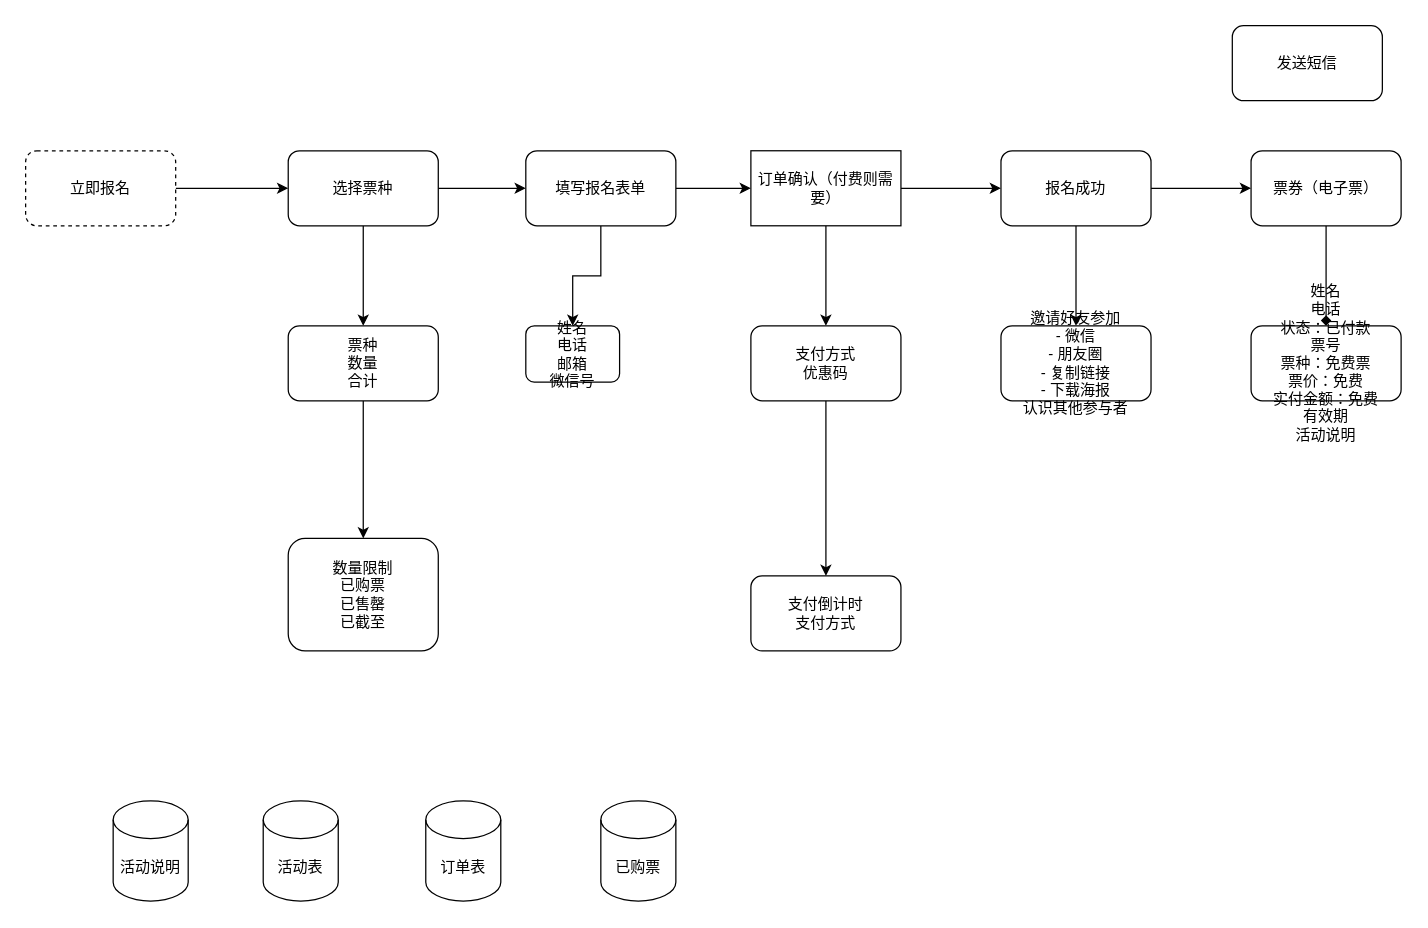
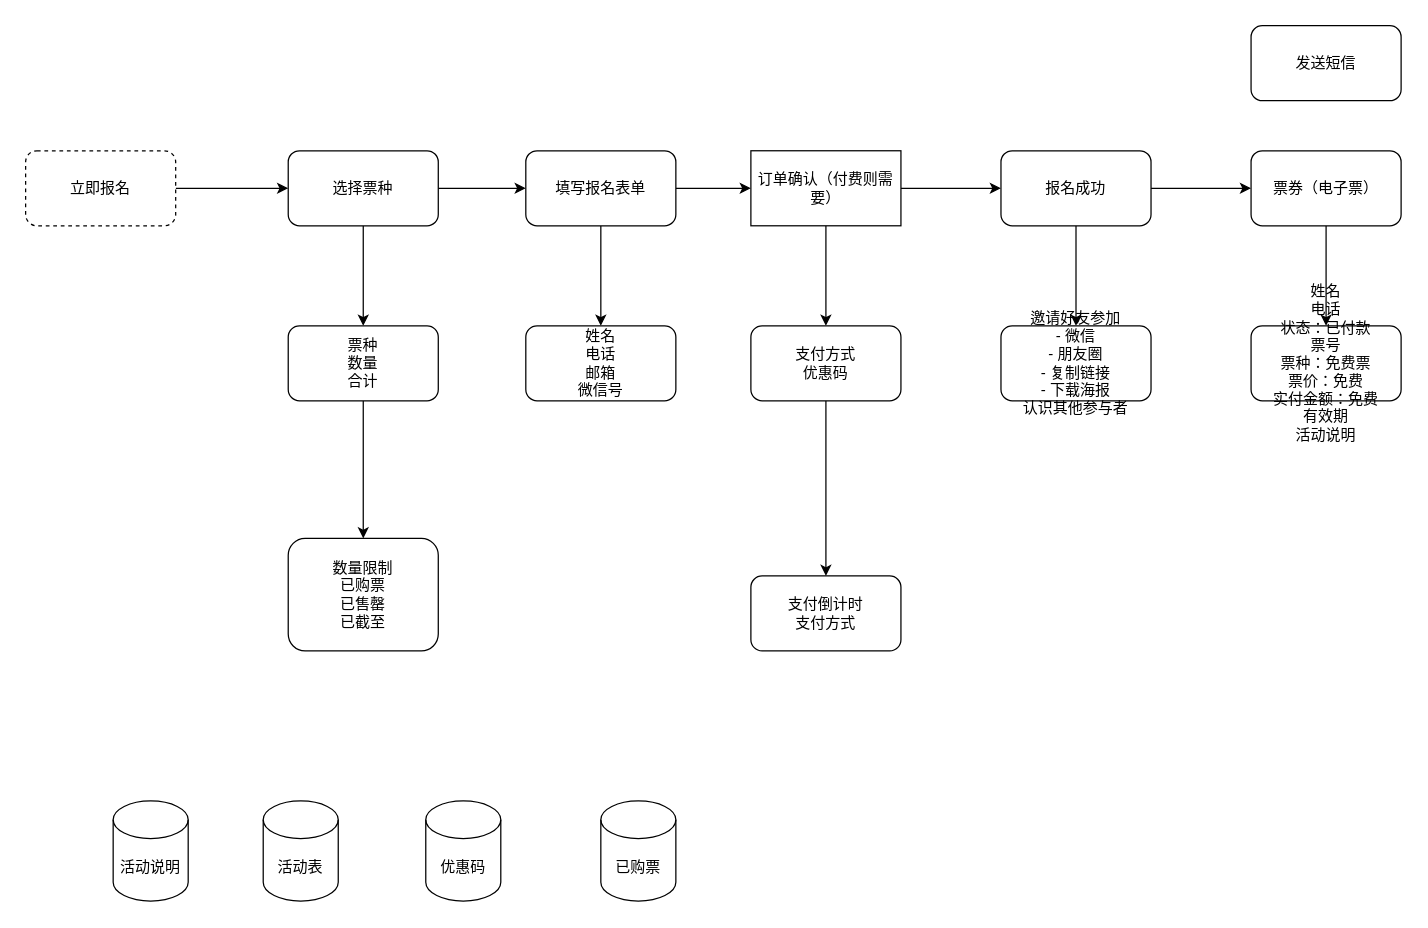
(1307, 63) -> (1326, 63)
(1326, 315) -> (1326, 316)
(573, 354) -> (601, 363)
(463, 867) -> (463, 867)
